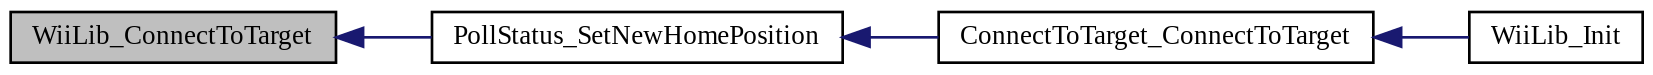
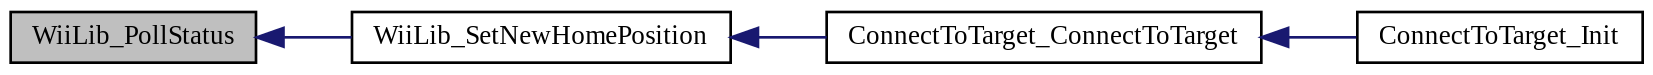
(173, 37) -> (133, 37)
(637, 37) -> (541, 37)
(1556, 37) -> (1500, 37)
